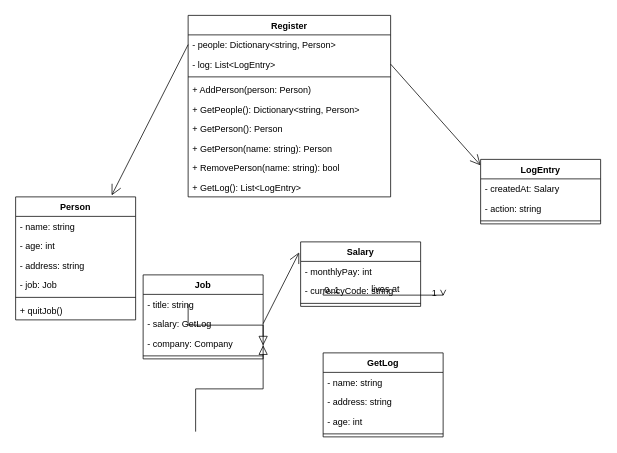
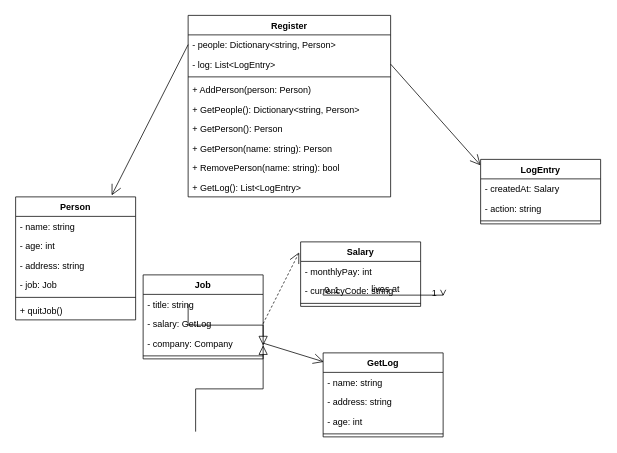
(281, 288) -> (281, 288)
none -> (293, 352)
